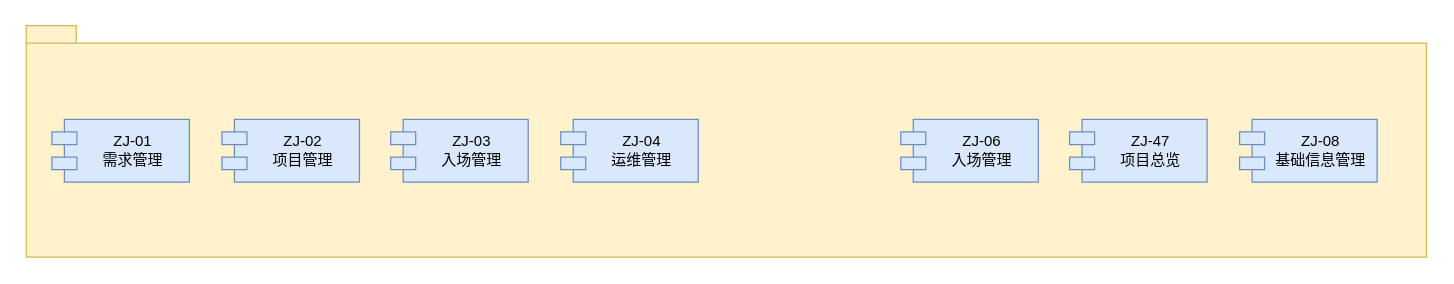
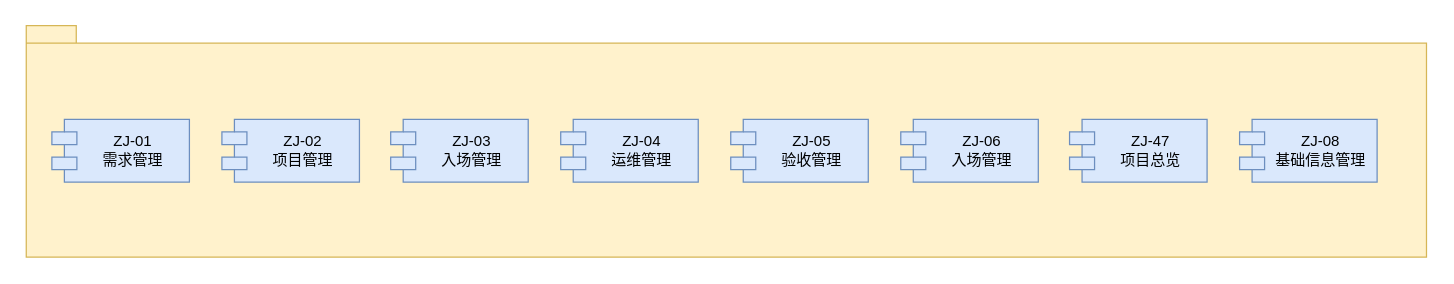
none -> (799, 151)
